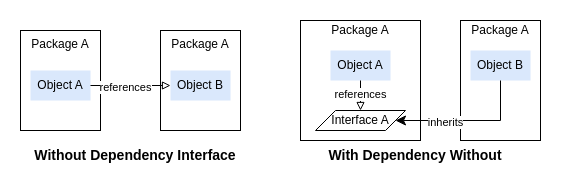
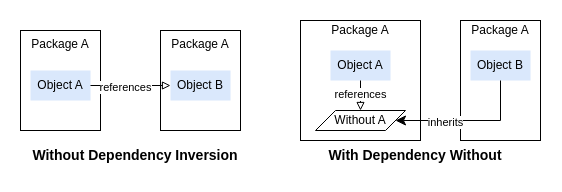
(361, 121) -> (361, 121)
(136, 156) -> (136, 156)
